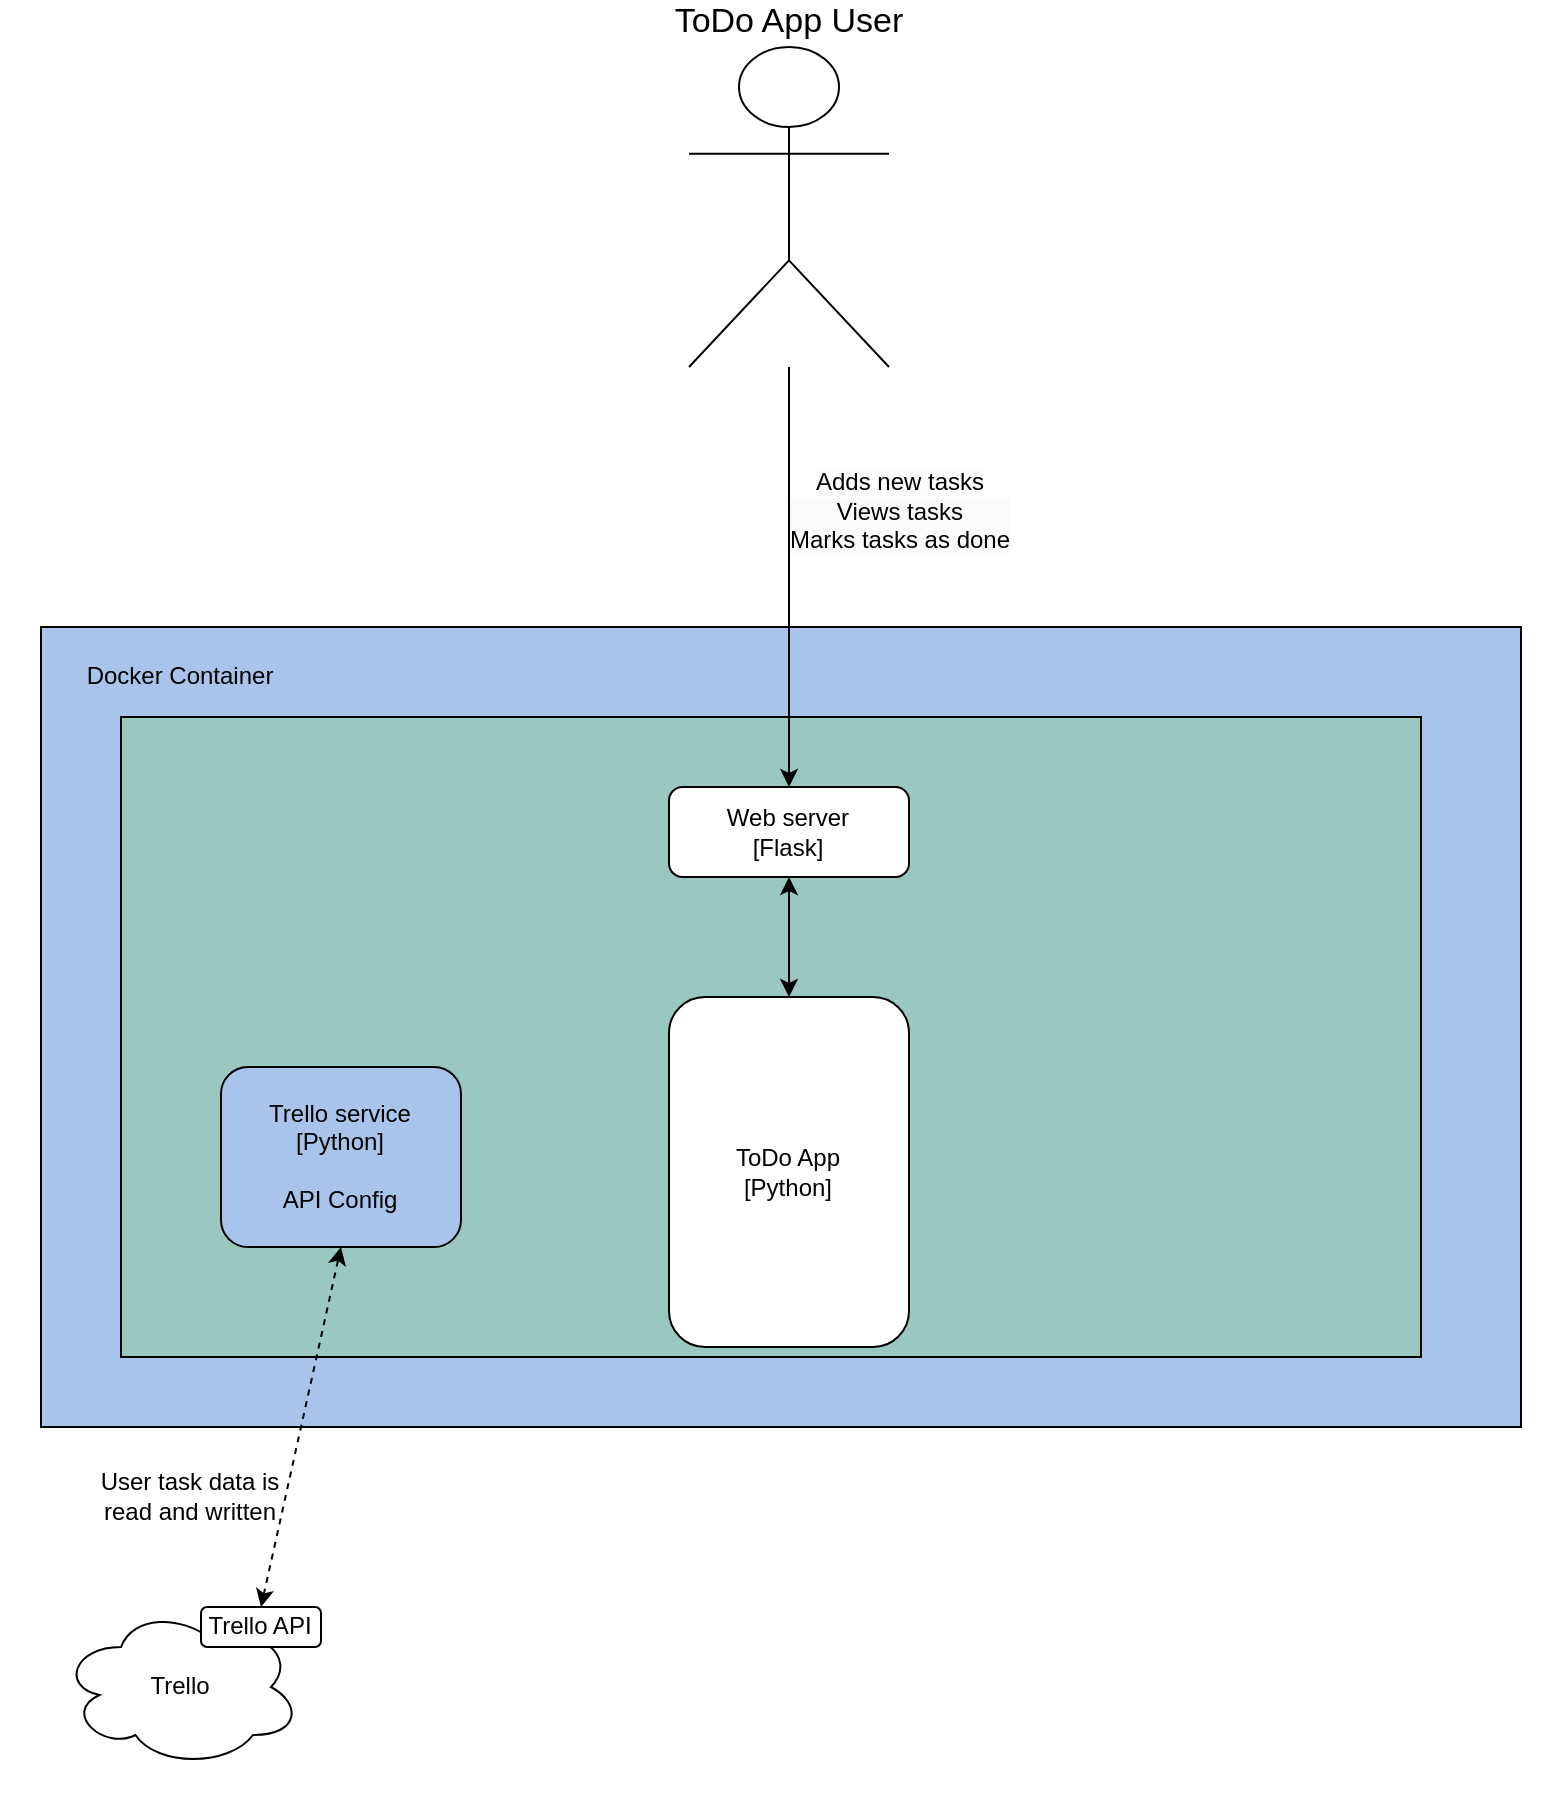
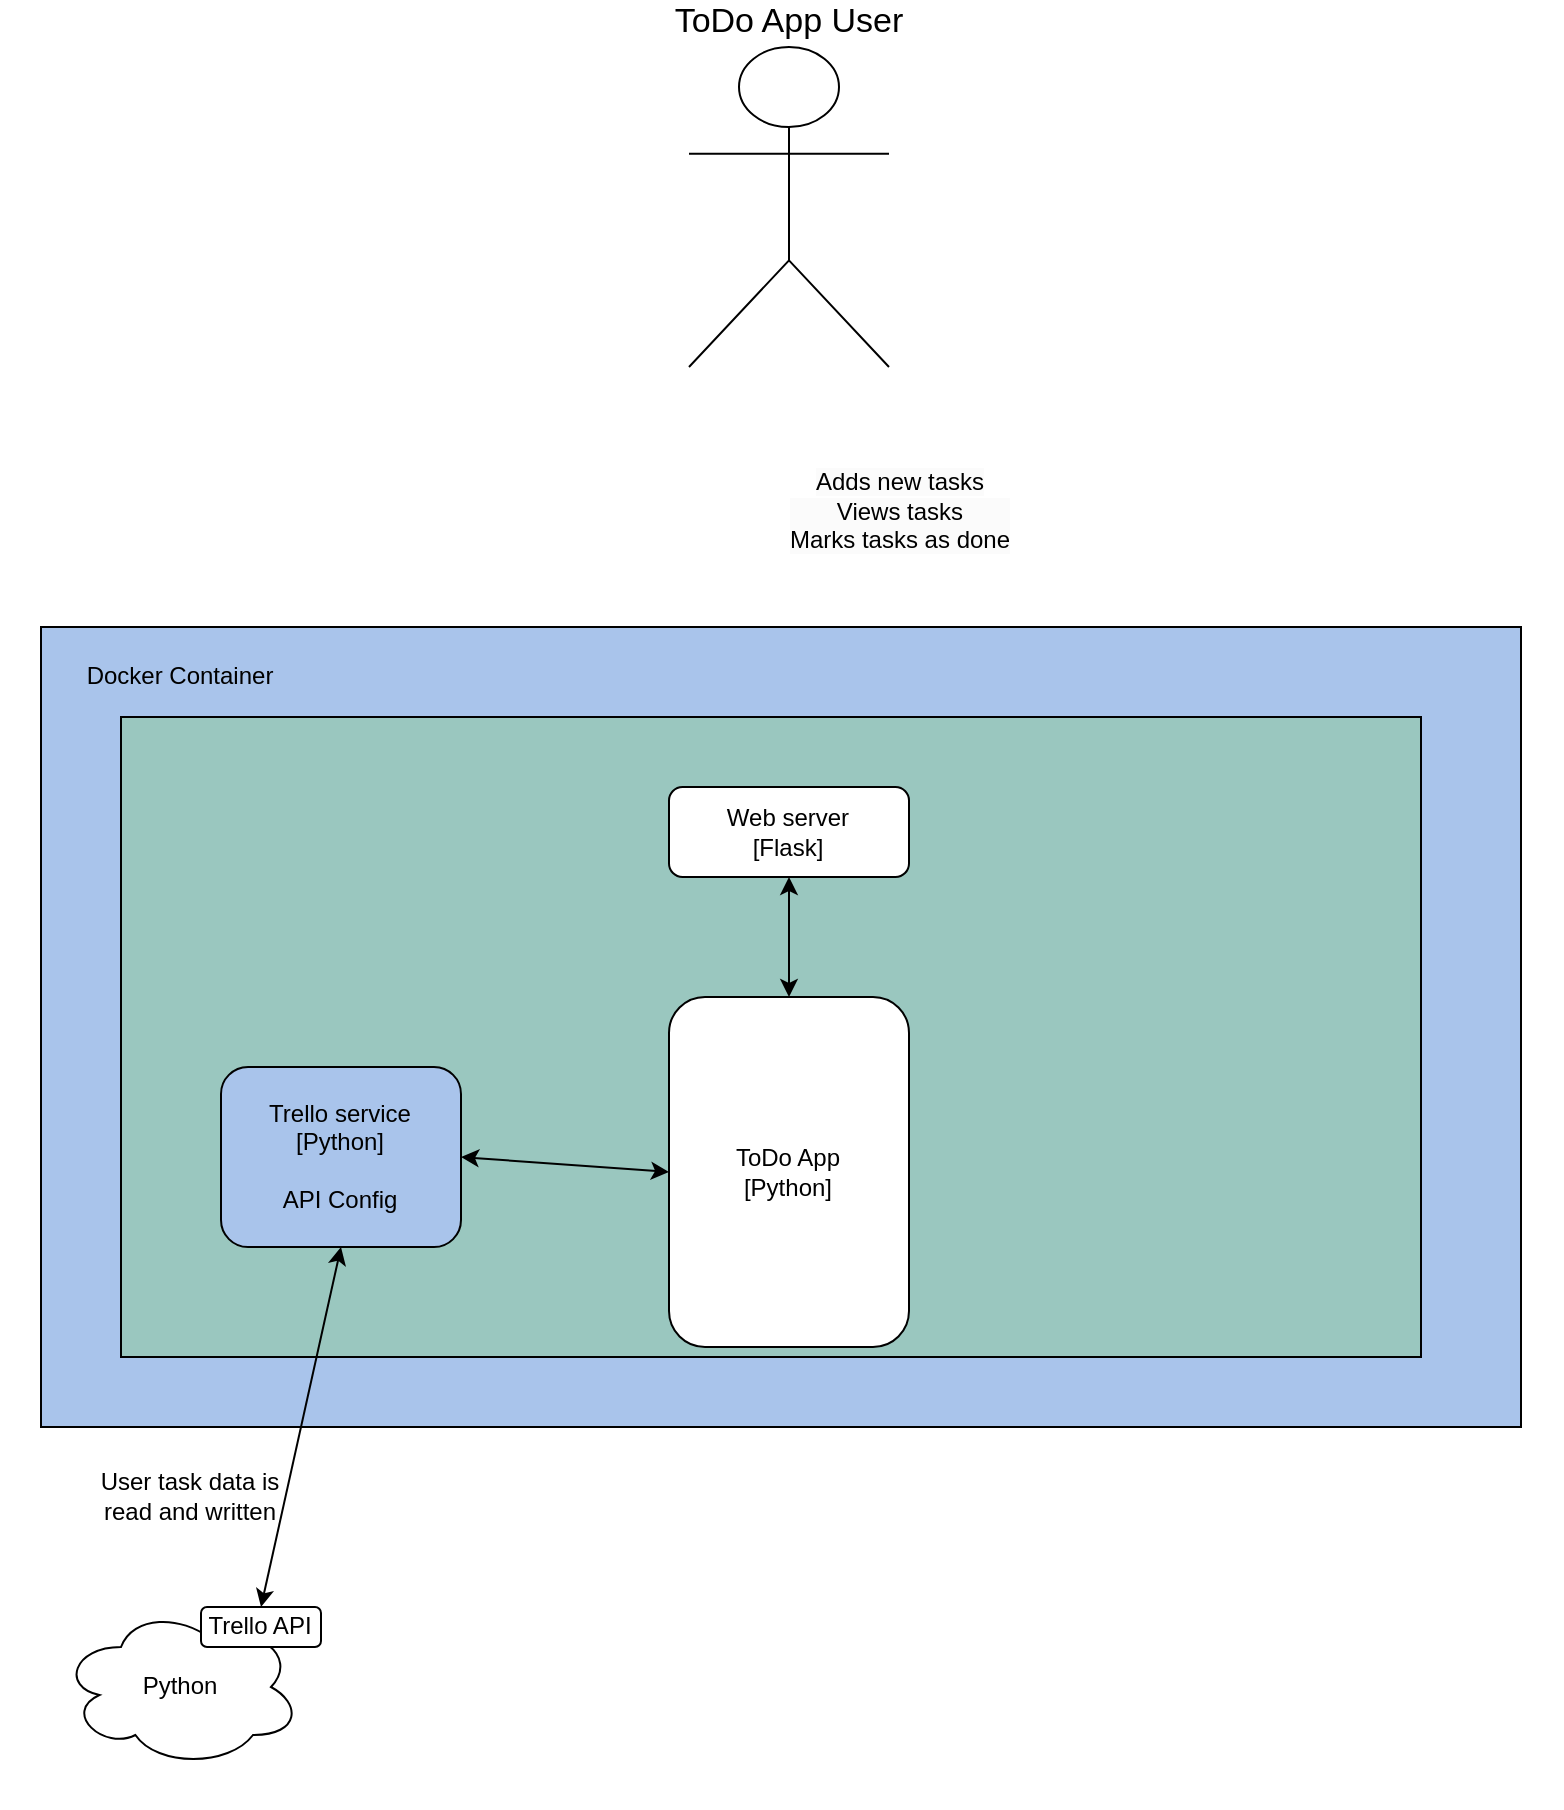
(789, 570) -> none
none -> (565, 1165)
(301, 1428) -> (301, 1428)
(181, 1687) -> (181, 1687)
